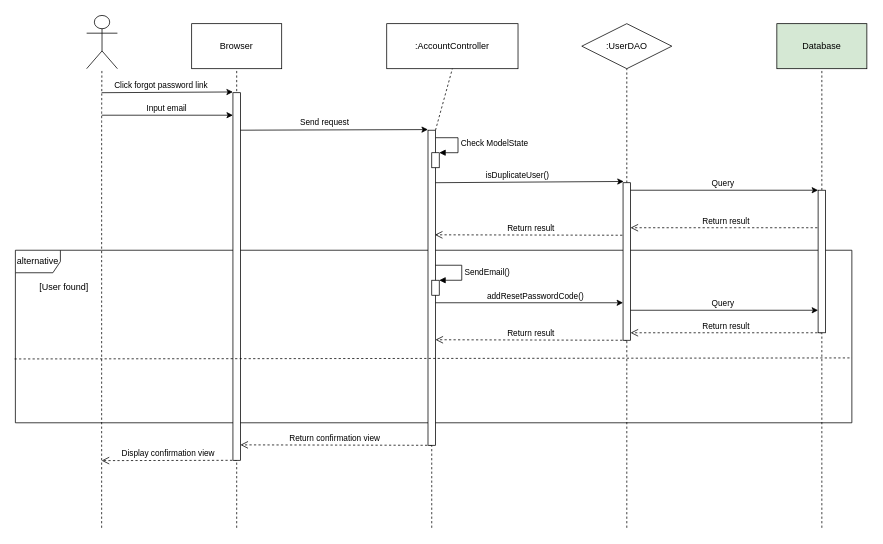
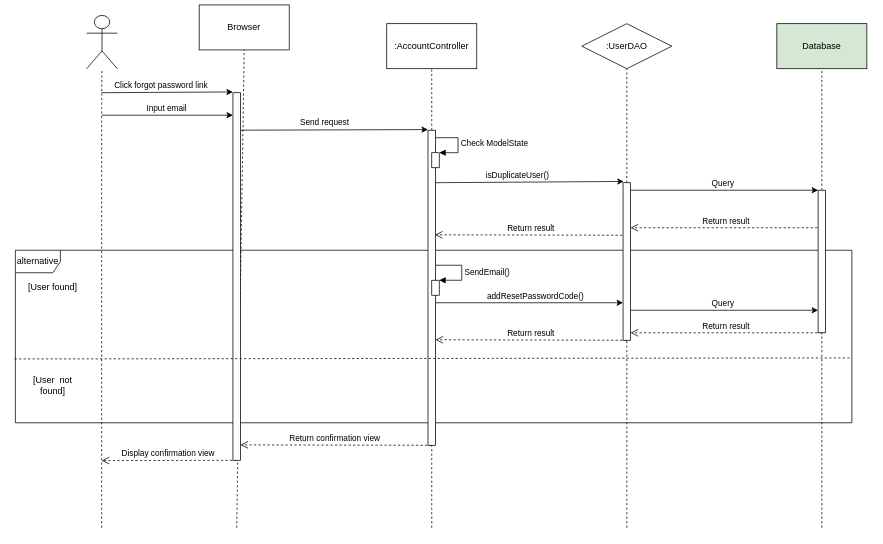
(237, 46) -> (244, 27)
(452, 46) -> (432, 46)
(64, 288) -> (53, 288)
none -> (53, 385)
